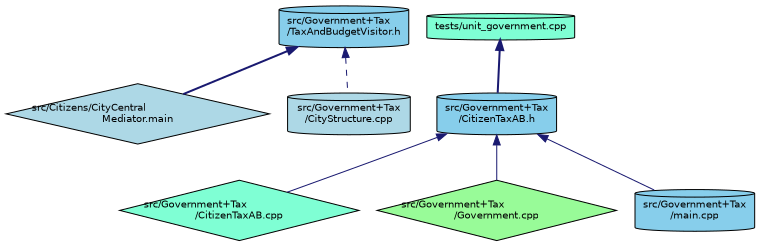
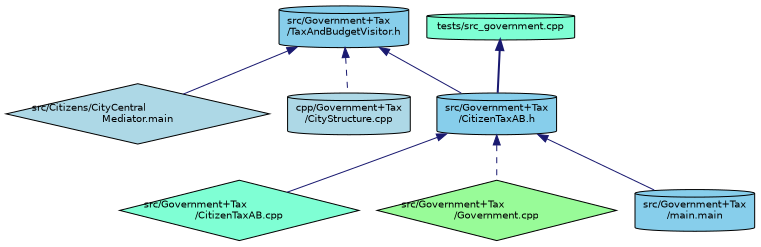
(501, 27) -> (501, 27)
(235, 73) -> (235, 73)
none -> (425, 73)
(349, 114) -> (349, 114)
(497, 163) -> (497, 163)
(695, 210) -> (695, 210)
